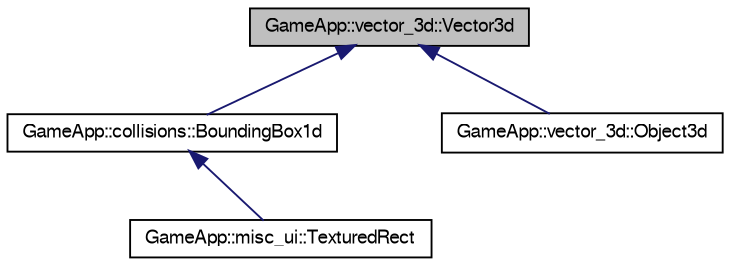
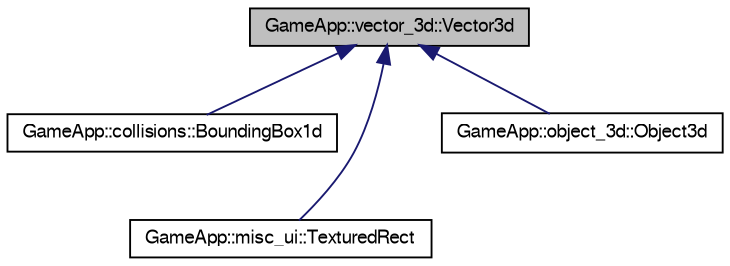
(582, 133) -> (582, 133)
(233, 192) -> (355, 150)
